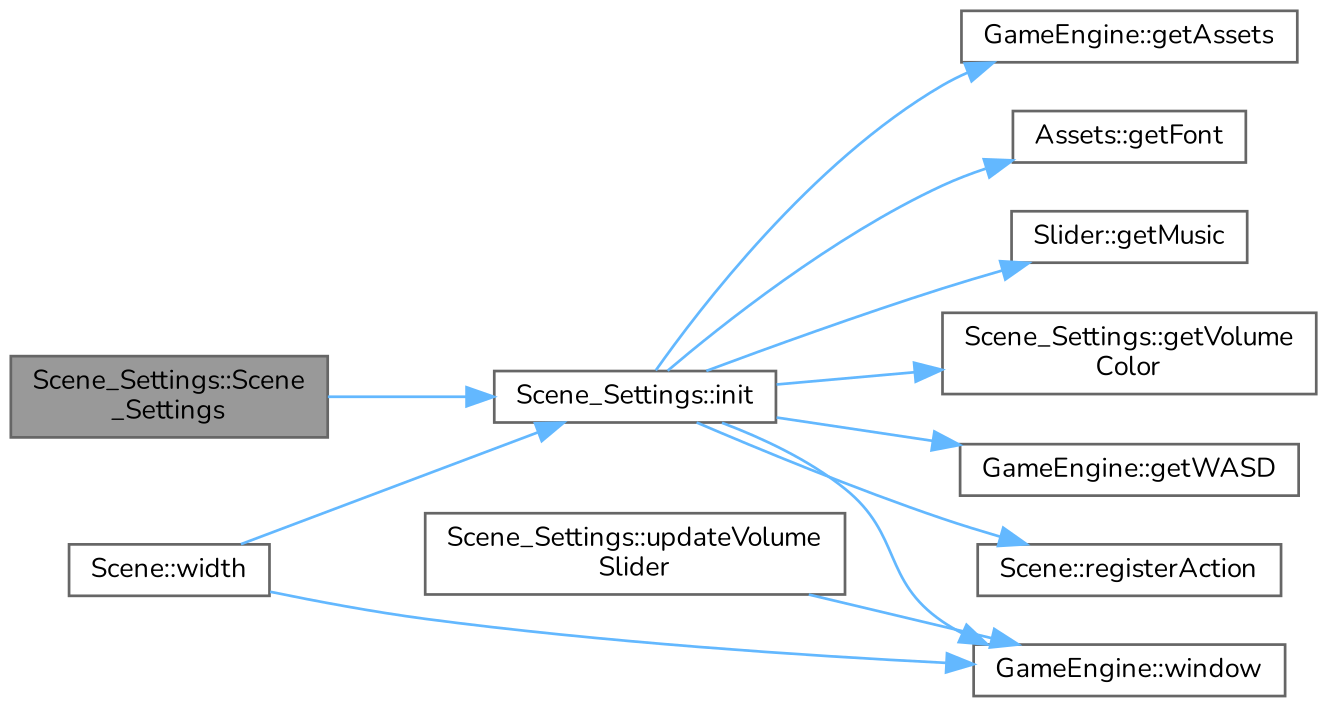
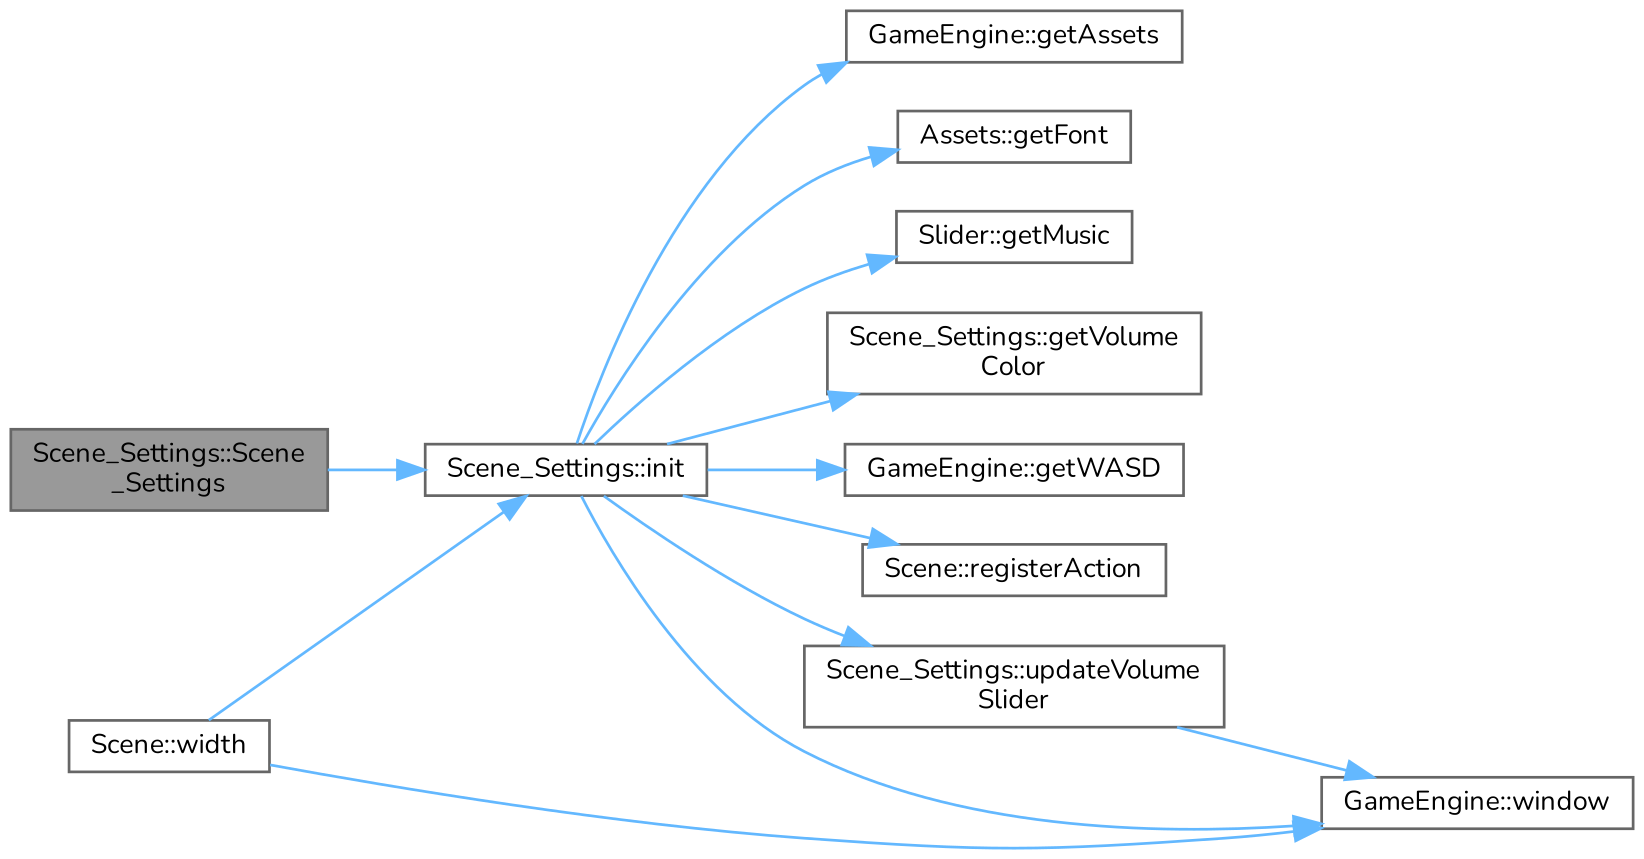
none -> (720, 573)
